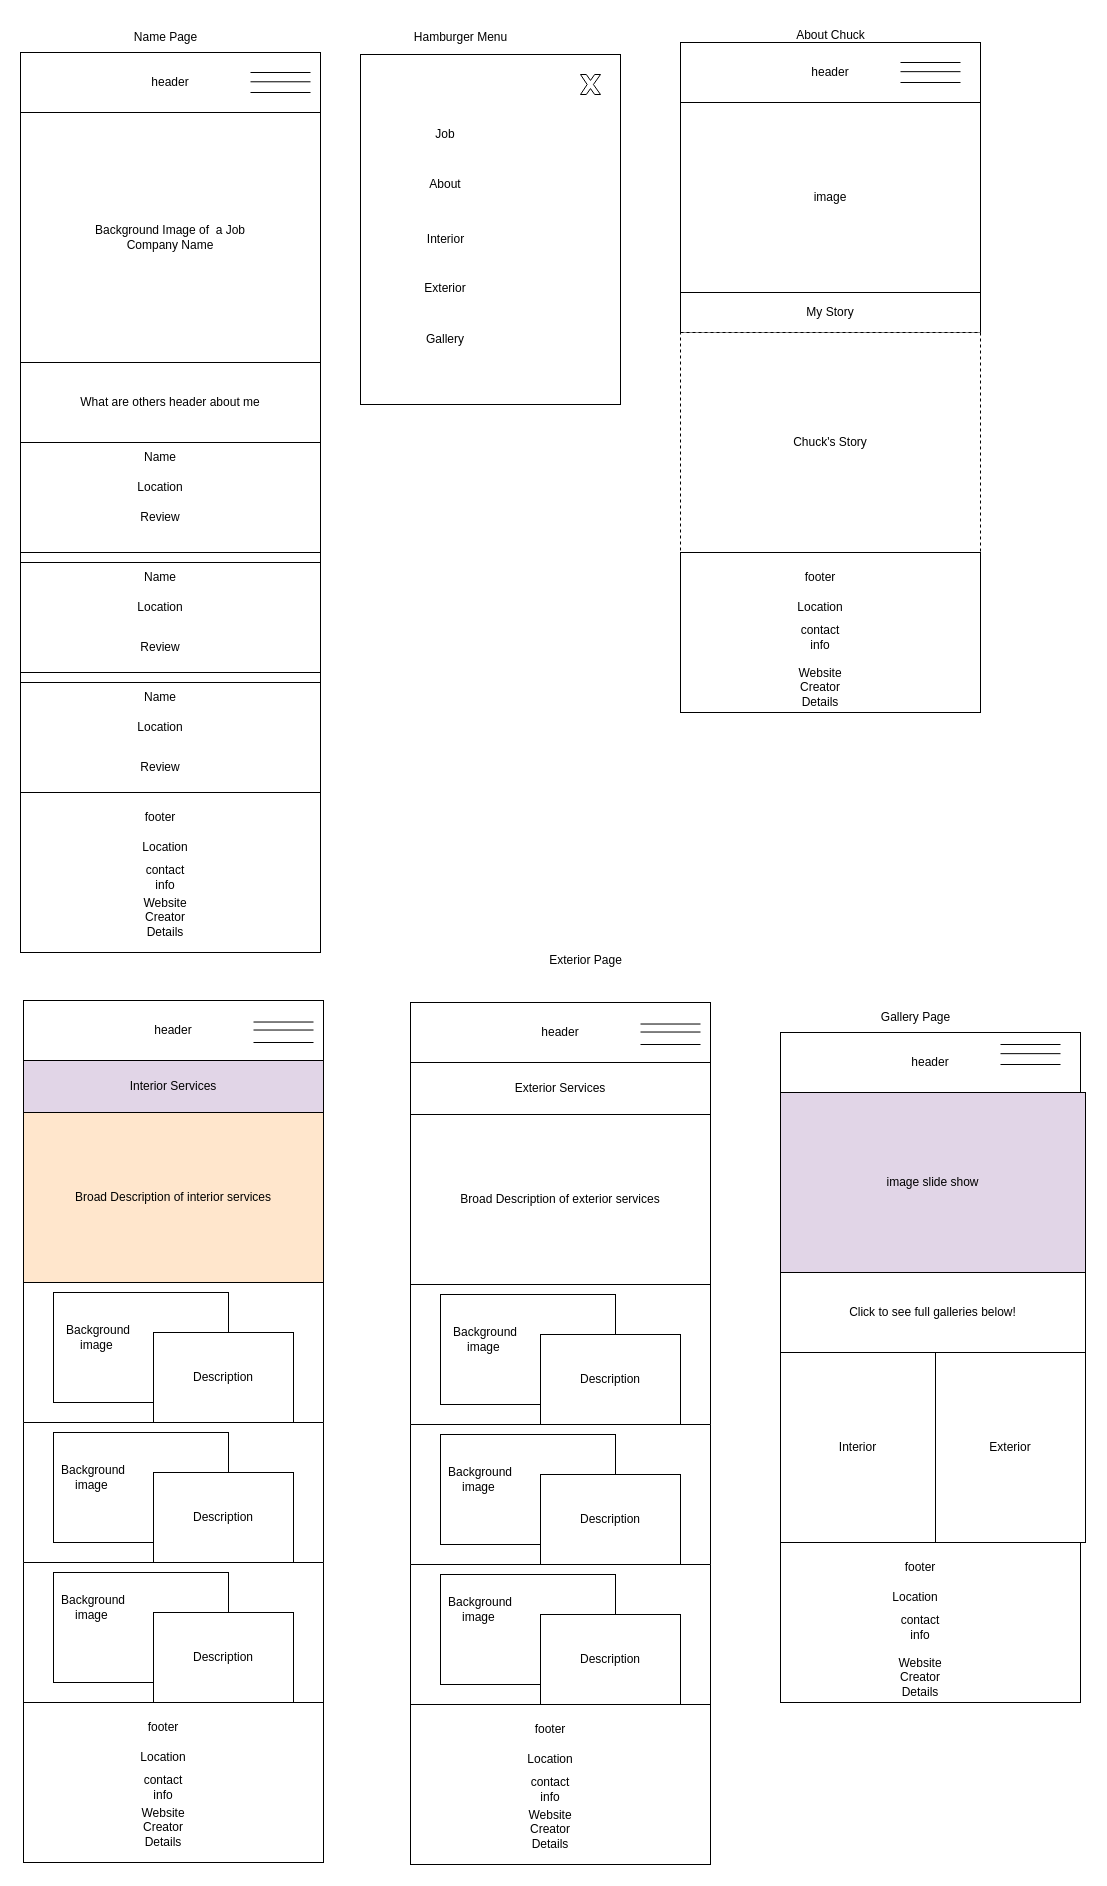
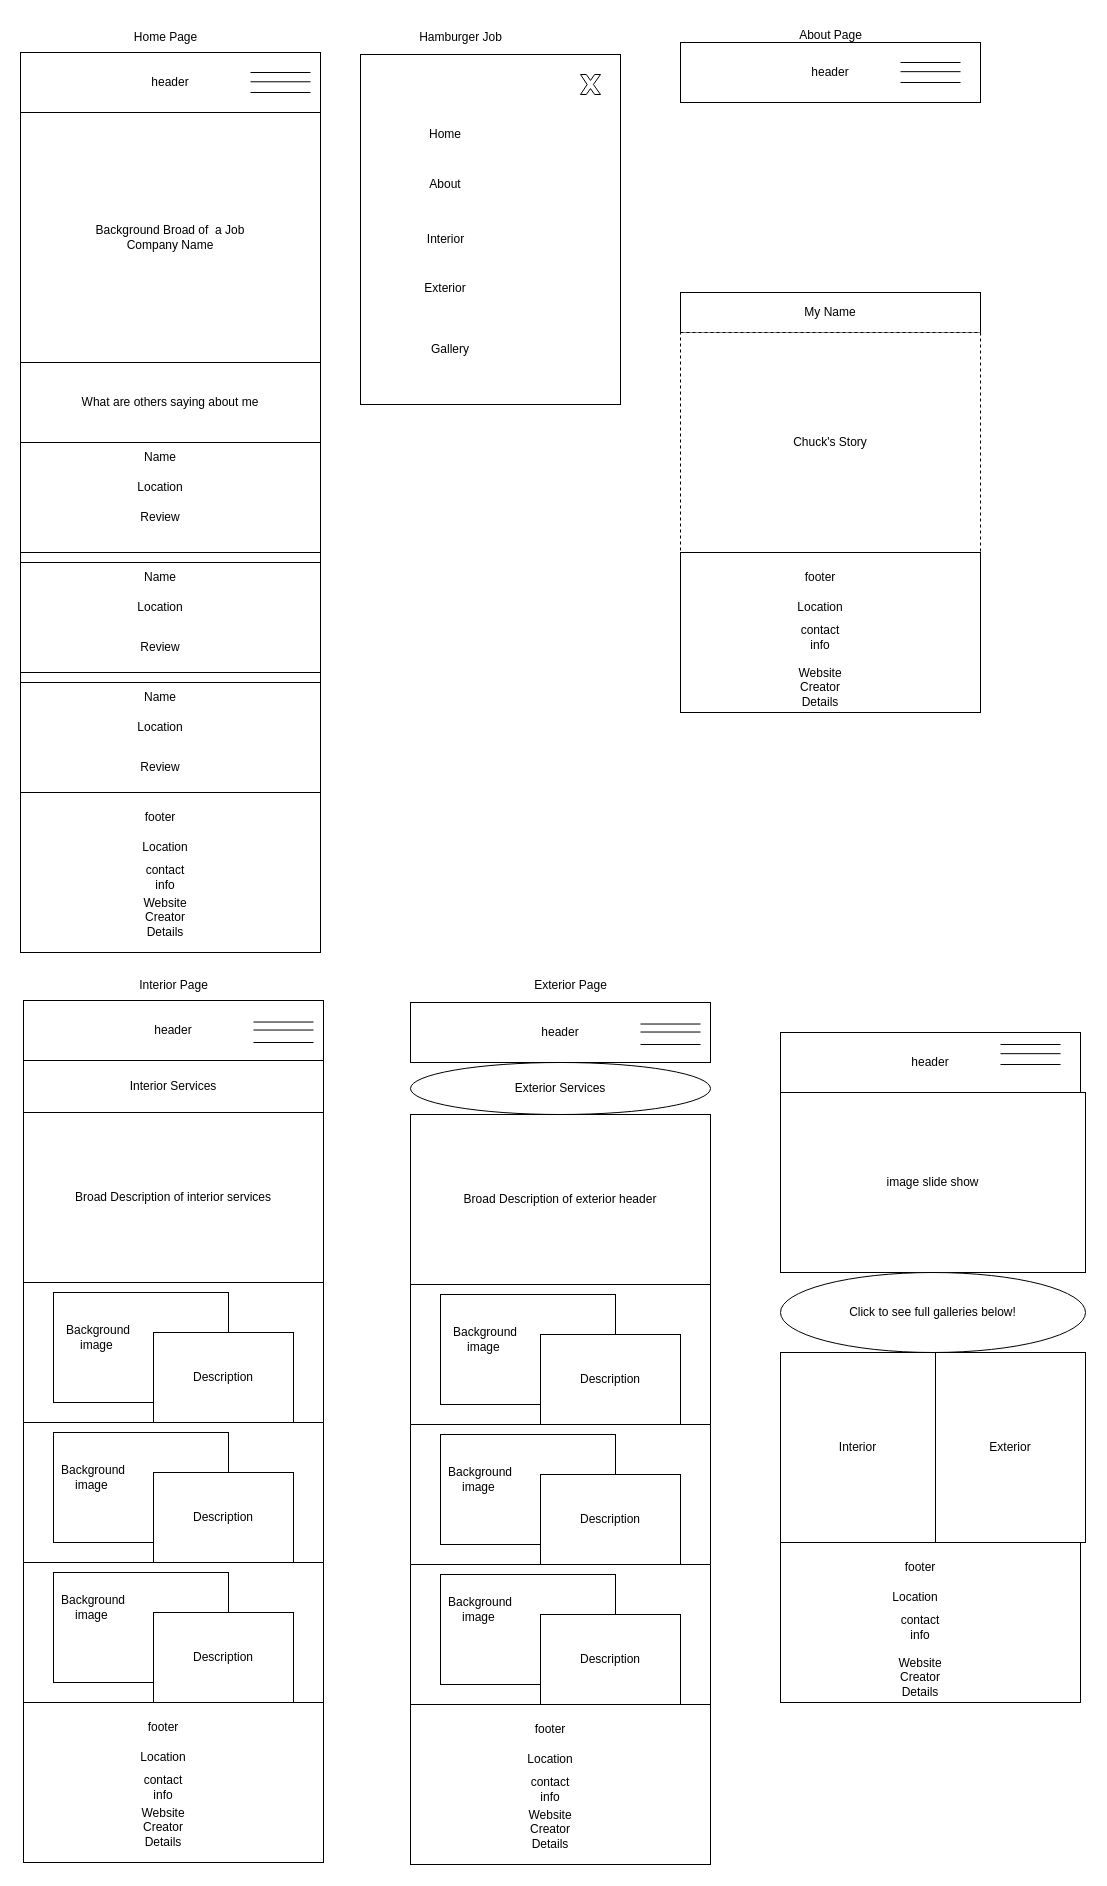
(831, 36) -> (831, 36)
(166, 38) -> (166, 38)
(461, 38) -> (461, 38)
(446, 135) -> (446, 135)
(831, 198) -> none
(171, 238) -> (171, 238)
(831, 313) -> (831, 313)
(446, 340) -> (451, 350)
(171, 403) -> (171, 403)
(586, 961) -> (571, 986)
none -> (174, 986)
(916, 1018) -> none
(174, 1087) -> (174, 1087)
(561, 1089) -> (561, 1089)
(933, 1183) -> (933, 1183)
(174, 1198) -> (174, 1198)
(561, 1200) -> (561, 1200)
(933, 1313) -> (933, 1313)
